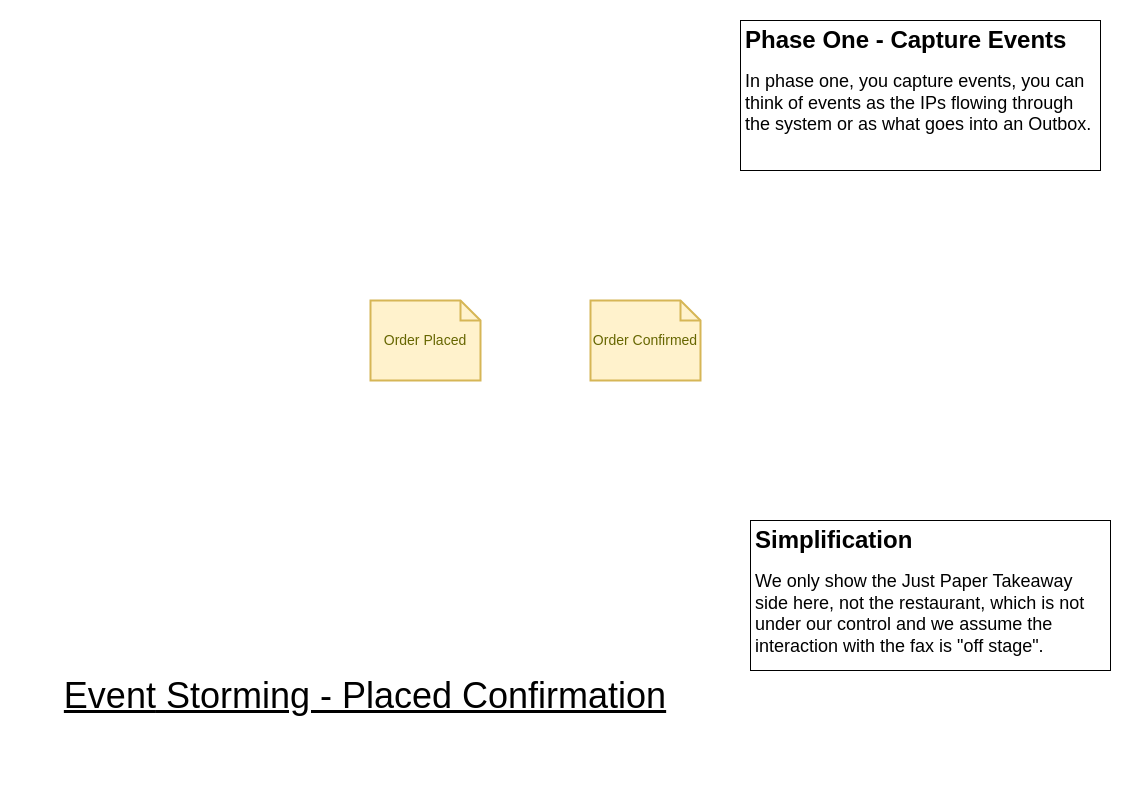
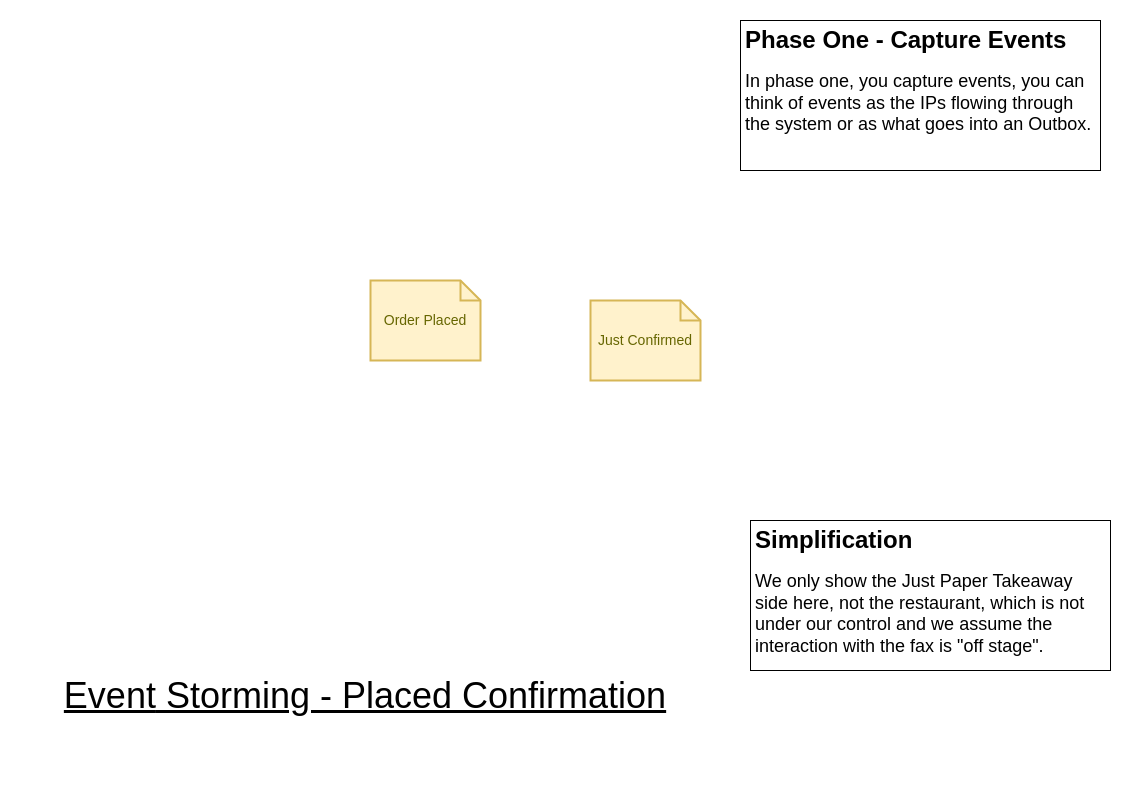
(426, 341) -> (426, 321)
(646, 341) -> (646, 341)
